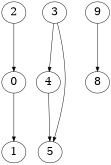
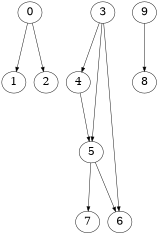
(14, 45) -> (37, 45)
none -> (88, 222)
none -> (120, 222)
